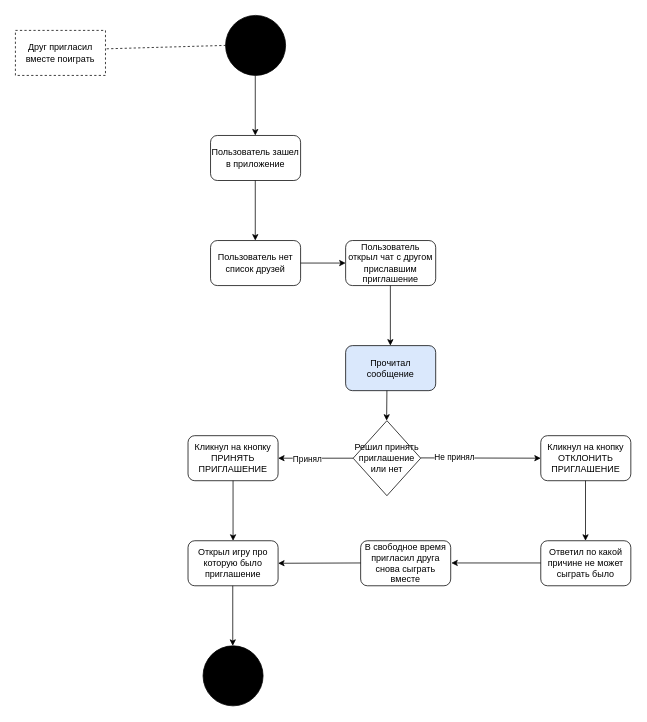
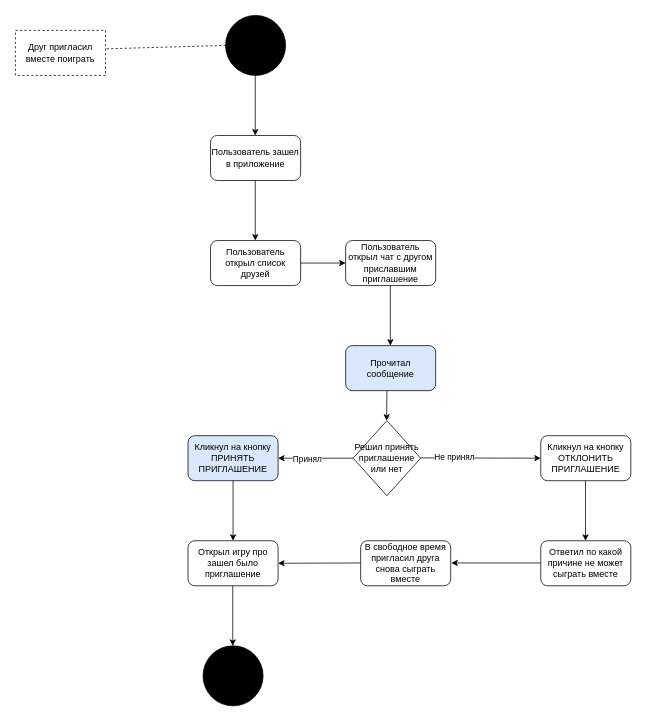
(255, 263) -> (255, 263)
(233, 458) -> (233, 458)
(233, 563) -> (233, 563)
(585, 563) -> (585, 563)
